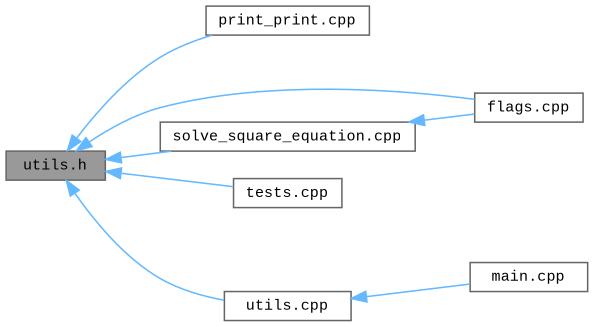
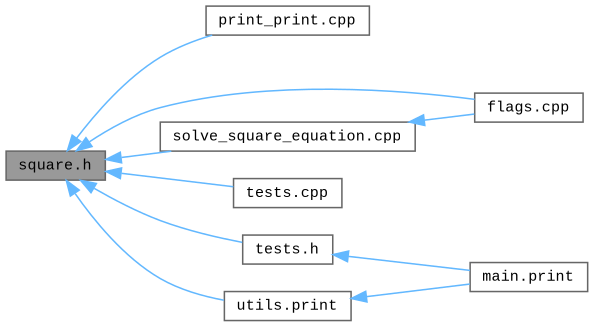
(56, 166) -> (56, 166)
none -> (288, 250)
(529, 277) -> (529, 277)
(288, 306) -> (288, 306)
